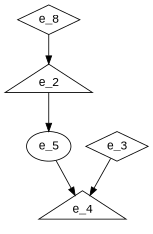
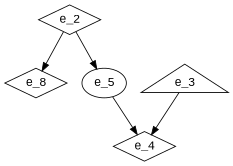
(49, 45) -> (55, 48)
(49, 83) -> (70, 20)
(117, 146) -> (185, 83)
(82, 210) -> (144, 146)
